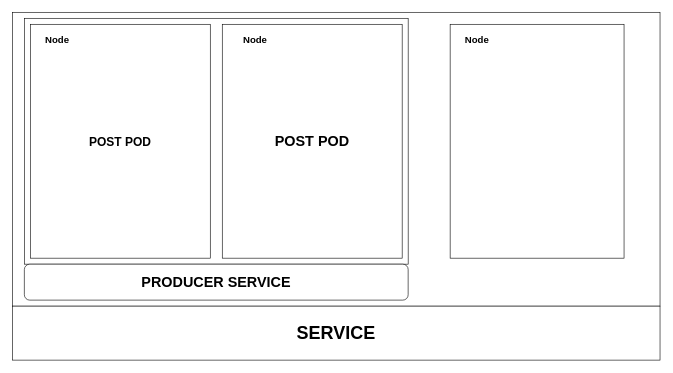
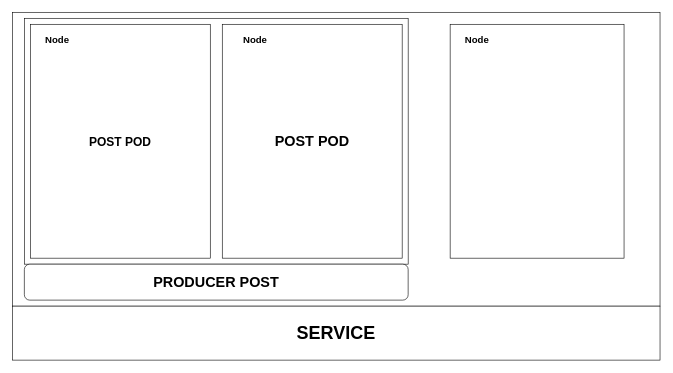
(216, 282) -> (216, 282)
